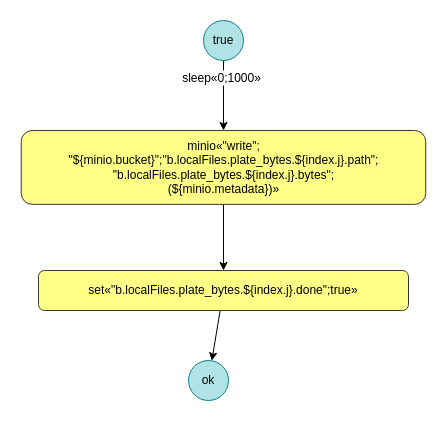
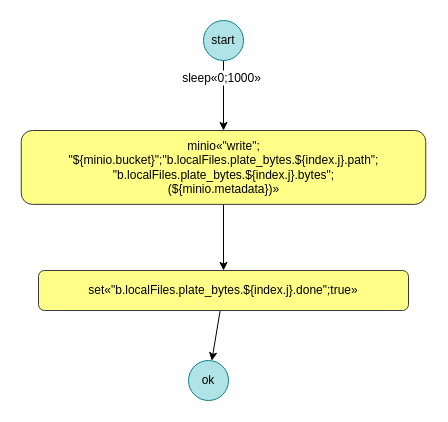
(224, 41) -> (224, 41)
